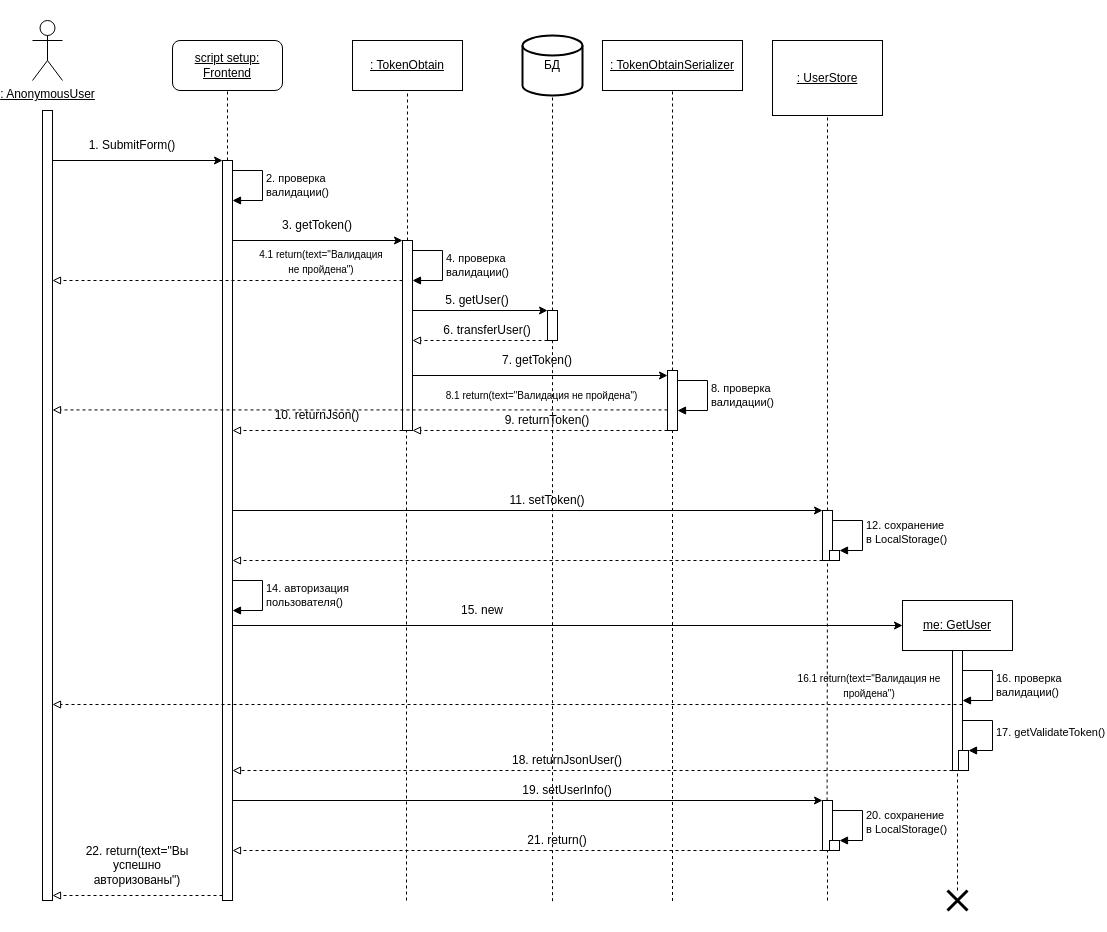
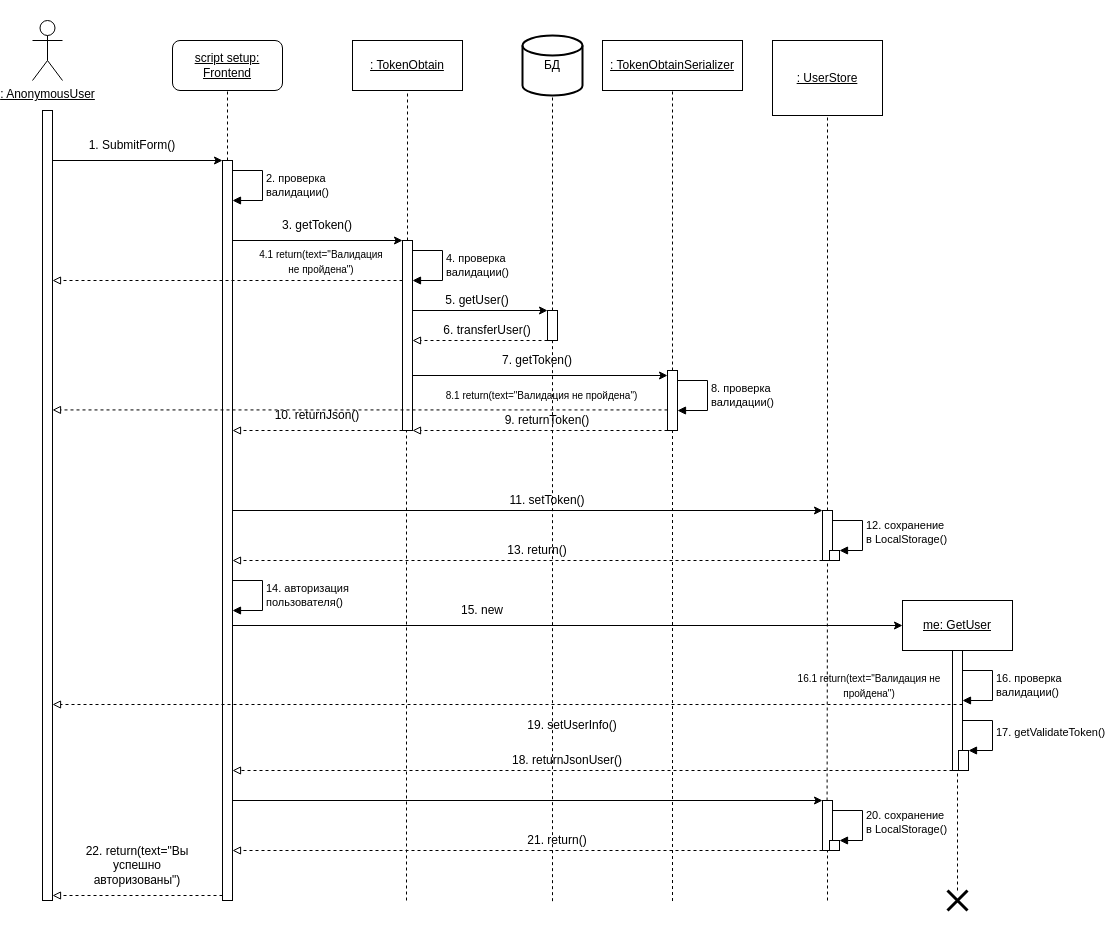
none -> (538, 551)
(568, 791) -> (573, 726)
